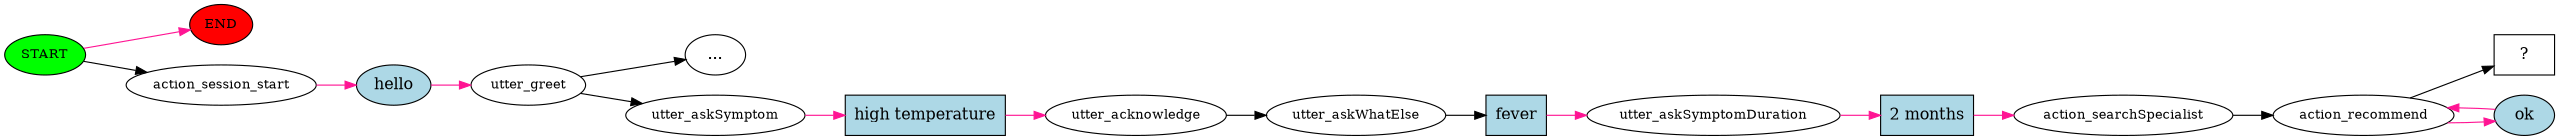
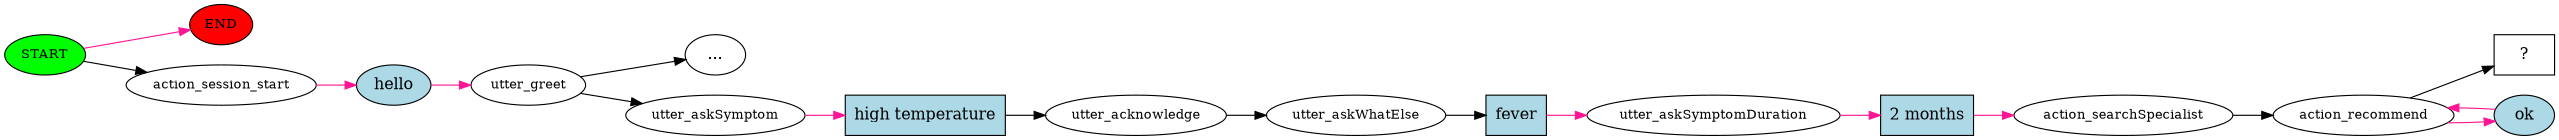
(1020, 115) -> (1020, 115)
